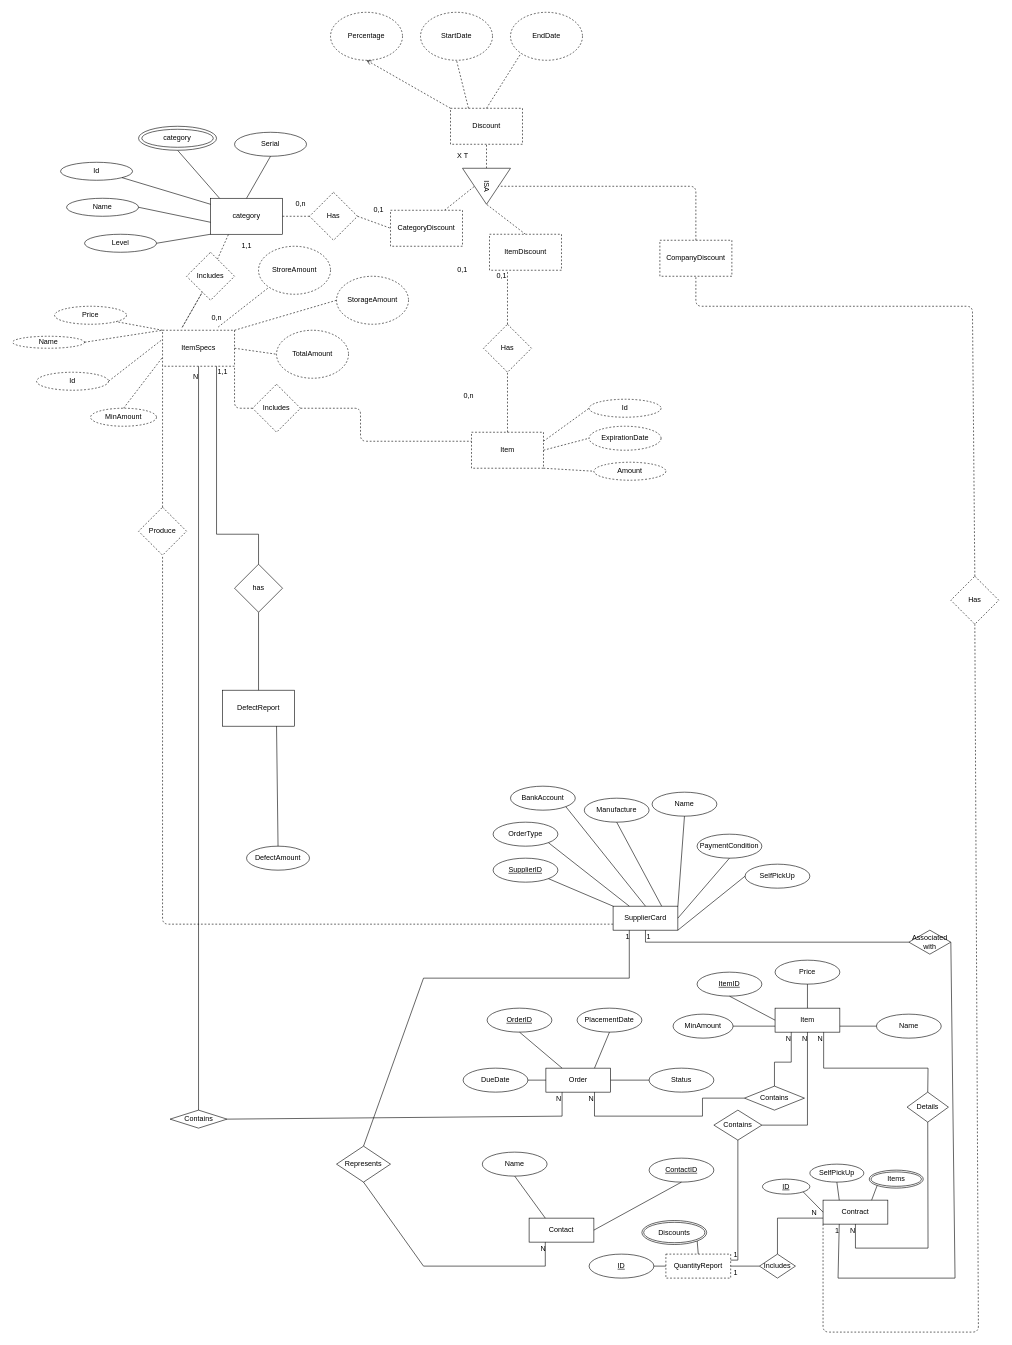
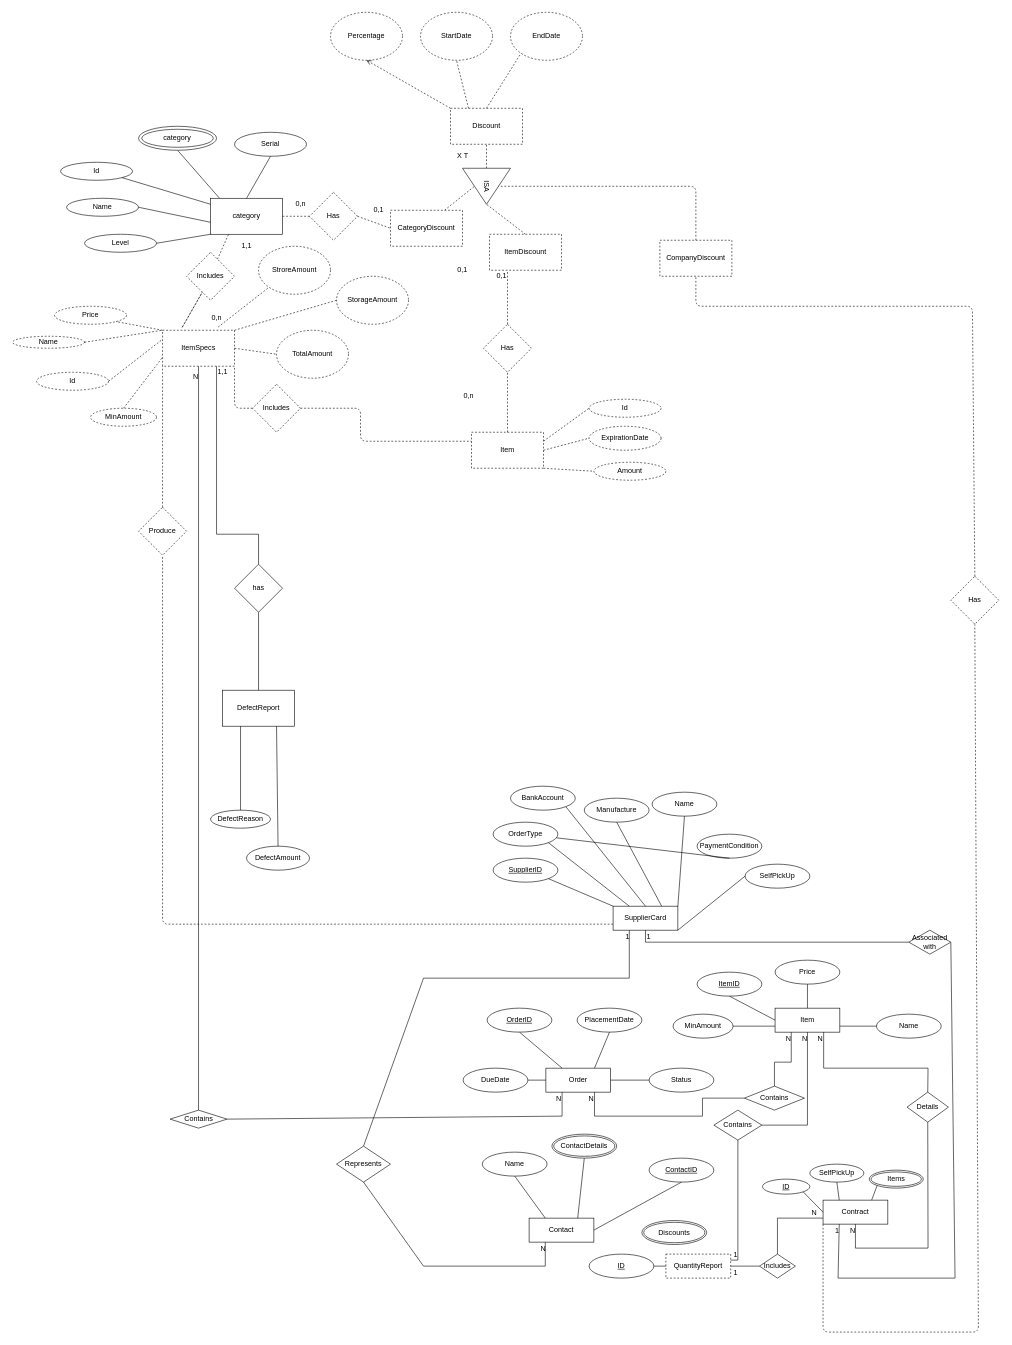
none -> (240, 768)
none -> (240, 819)
(704, 888) -> (643, 848)
none -> (584, 1146)
none -> (581, 1188)
(698, 1247) -> none
